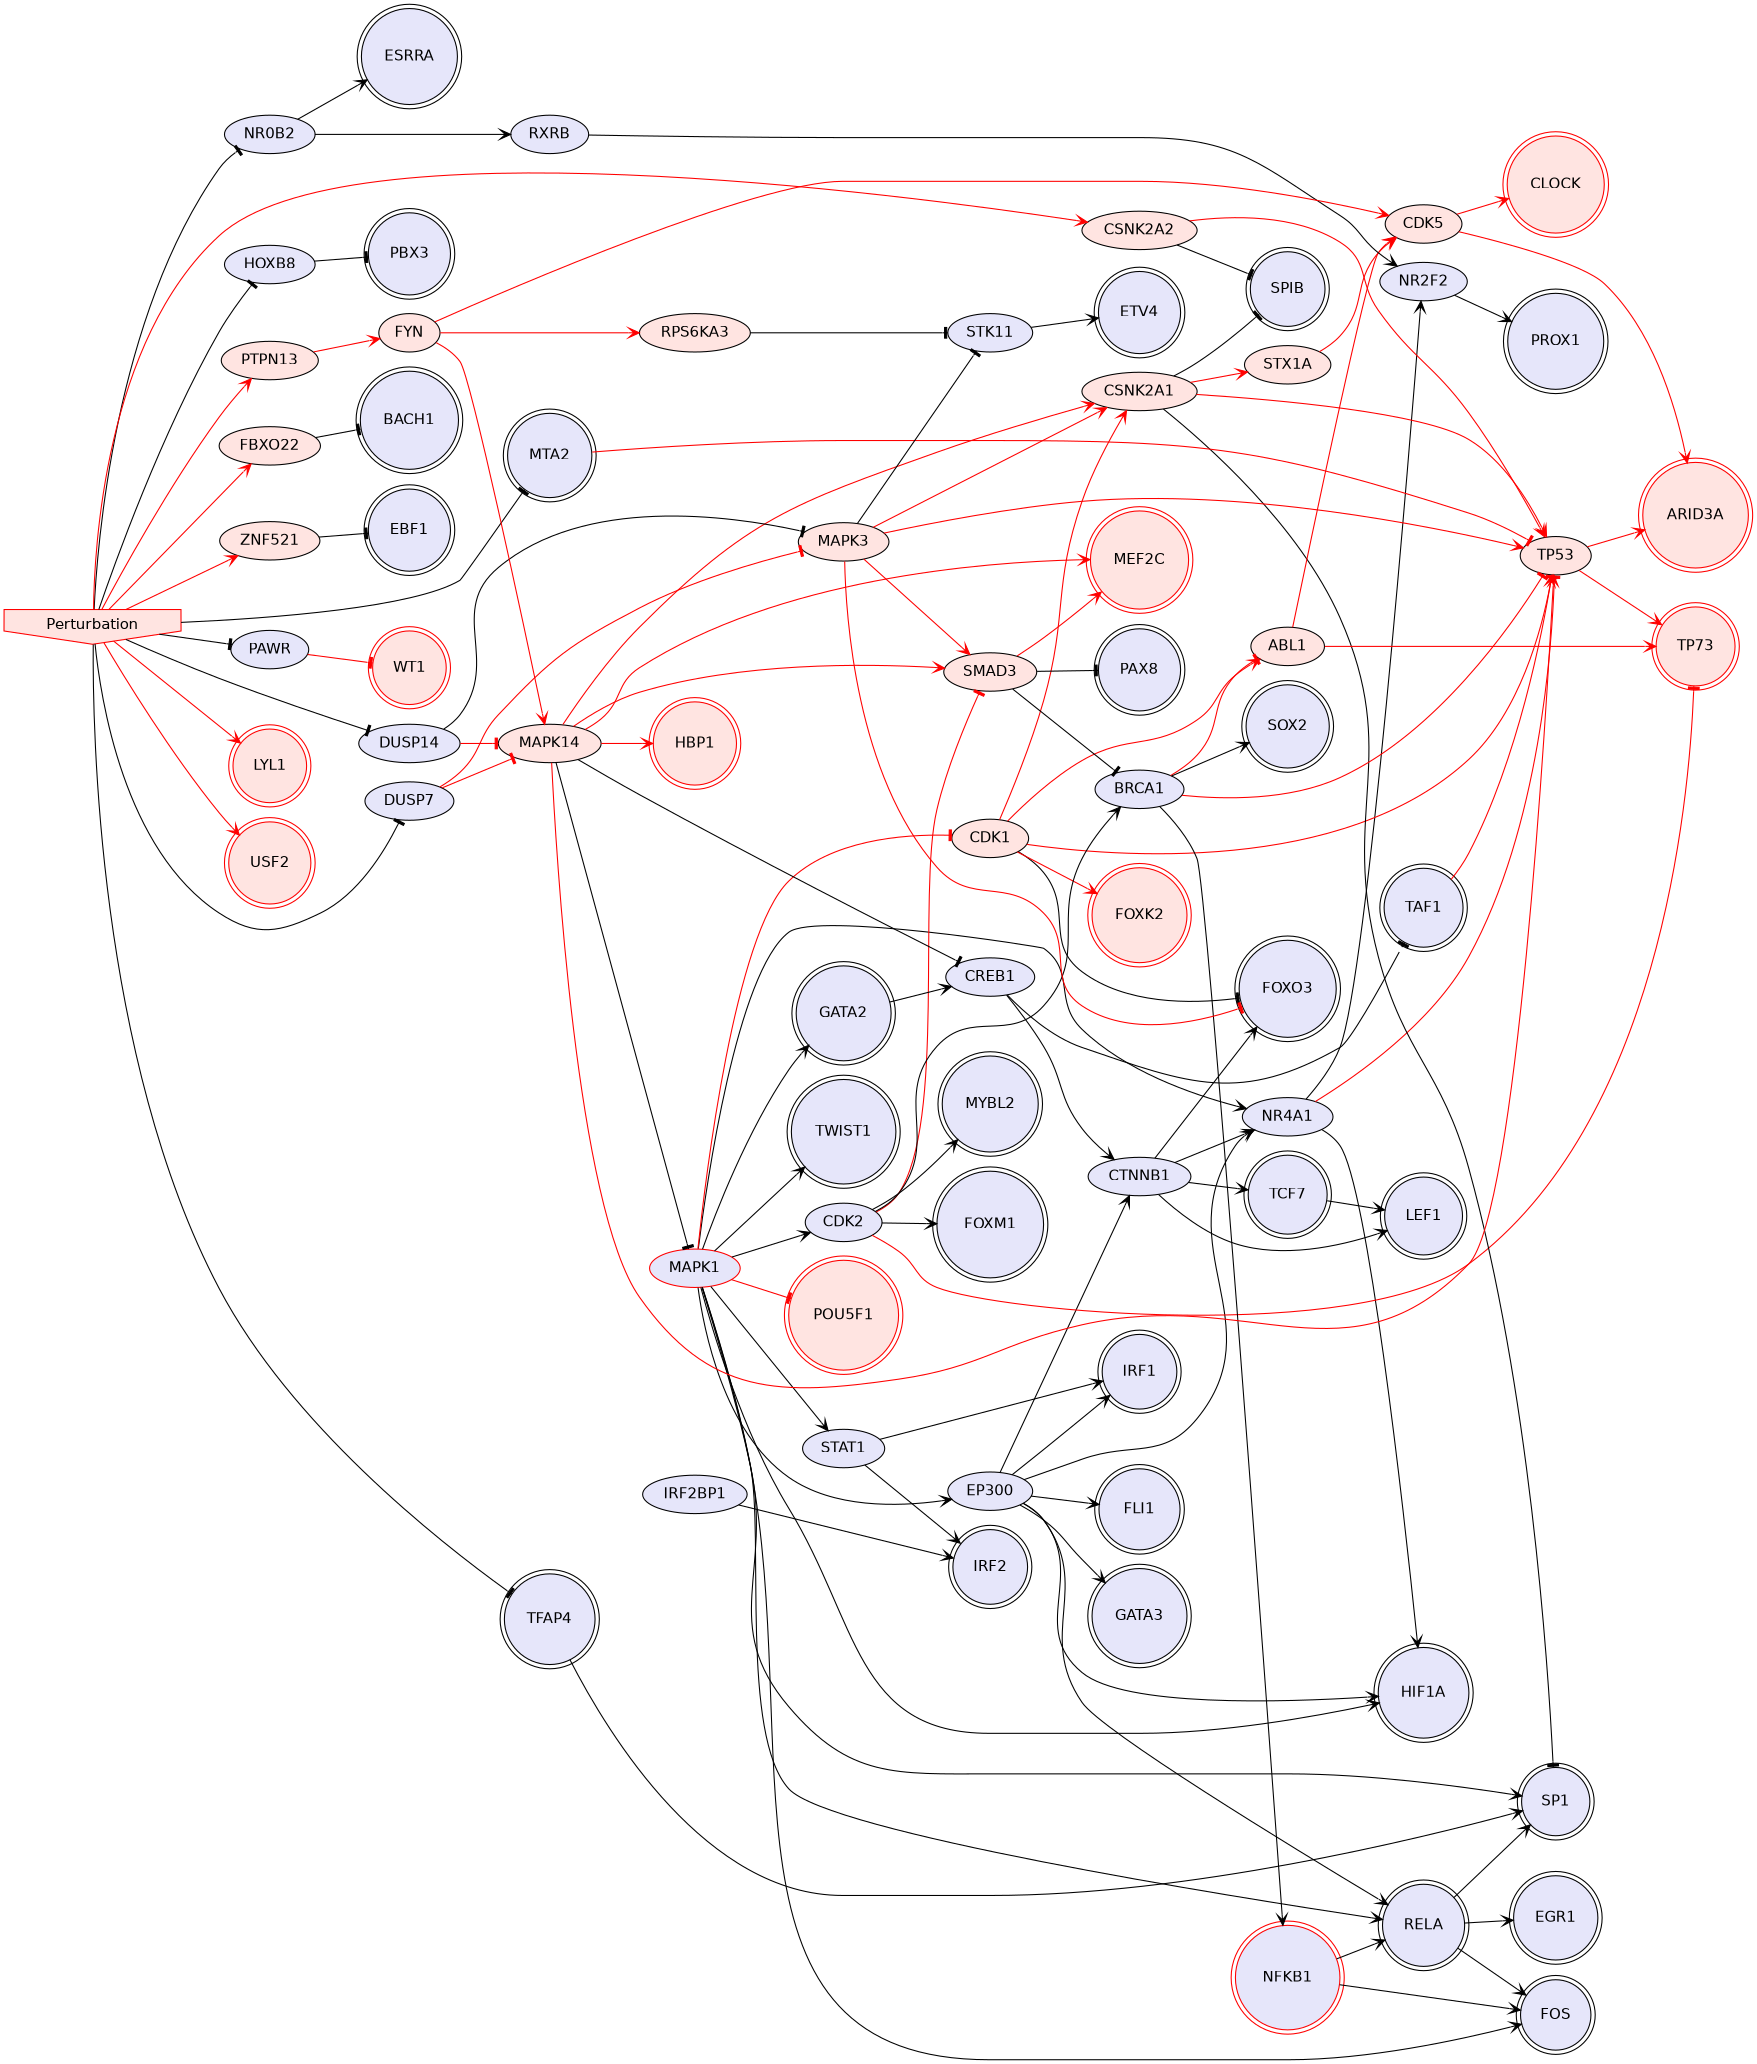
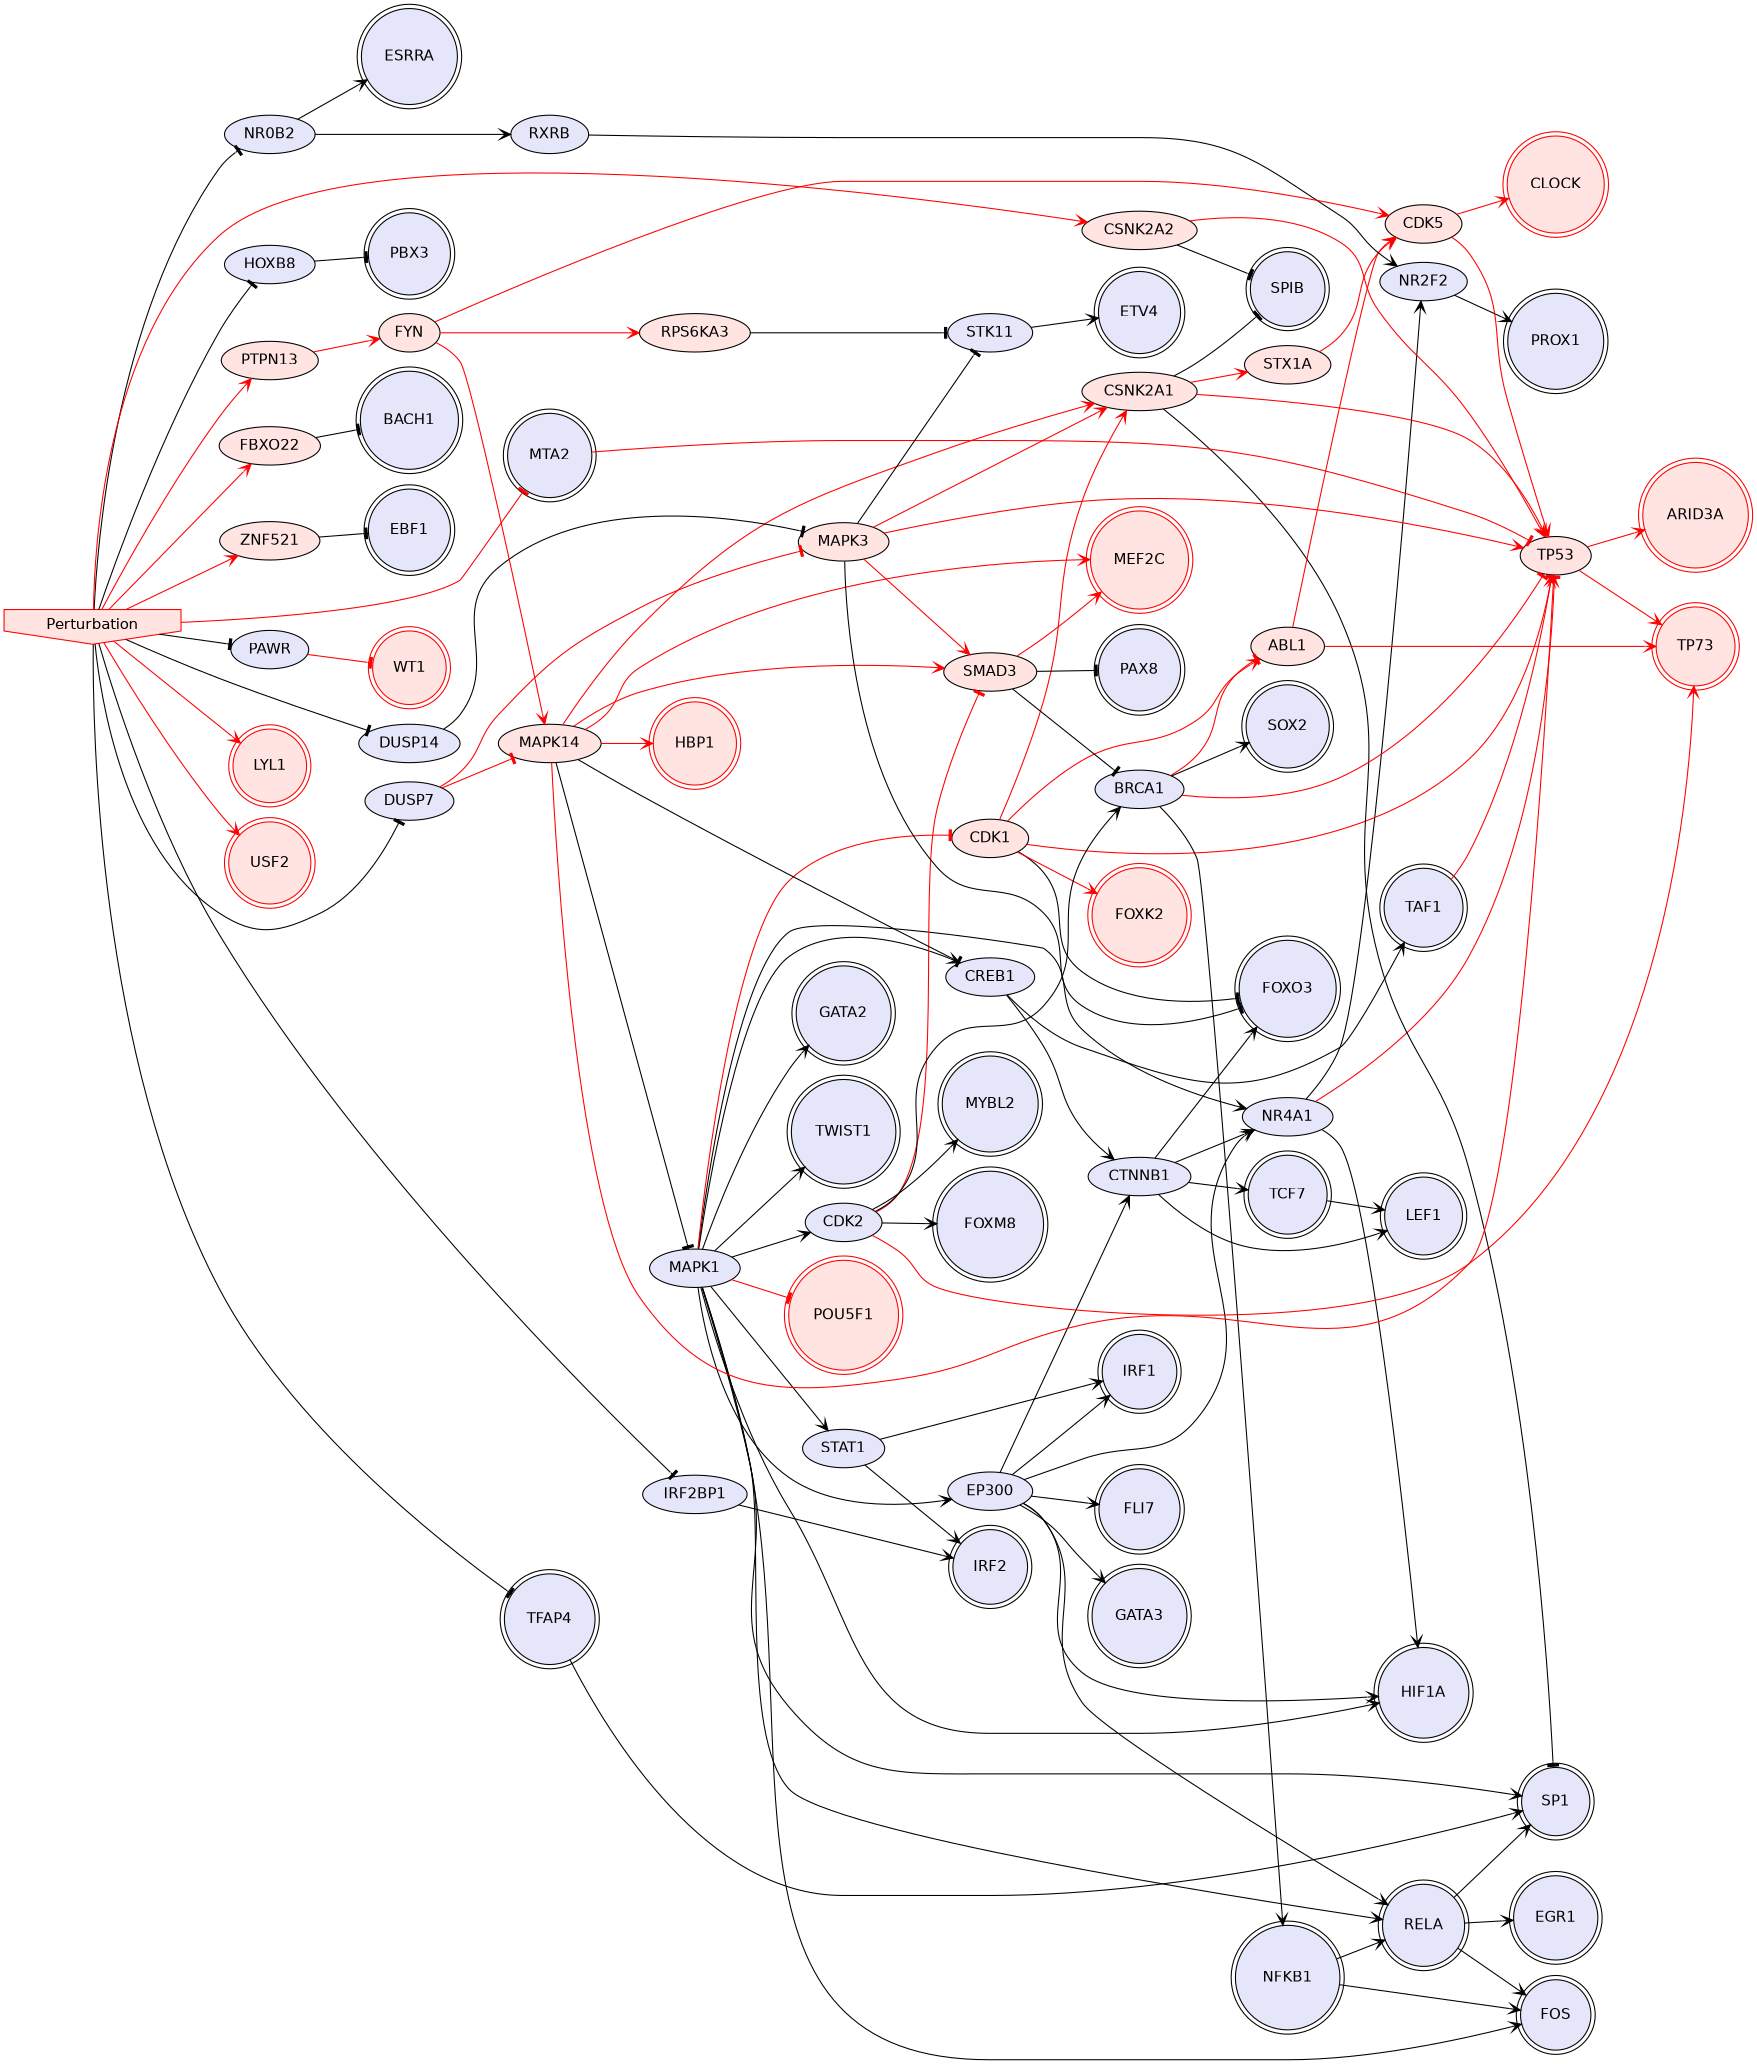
(1616, 296) -> (1502, 378)
(375, 605) -> (375, 605)
(473, 743) -> none
(960, 884) -> (960, 884)
(915, 996) -> (753, 1017)
(1234, 1082) -> (1234, 1082)
none -> (329, 1094)
(990, 1225) -> (990, 1225)
(695, 1268) -> (695, 1268)
(1444, 1276) -> (1444, 1276)
(1140, 1509) -> (1140, 1509)
(1288, 1978) -> (1288, 1978)
